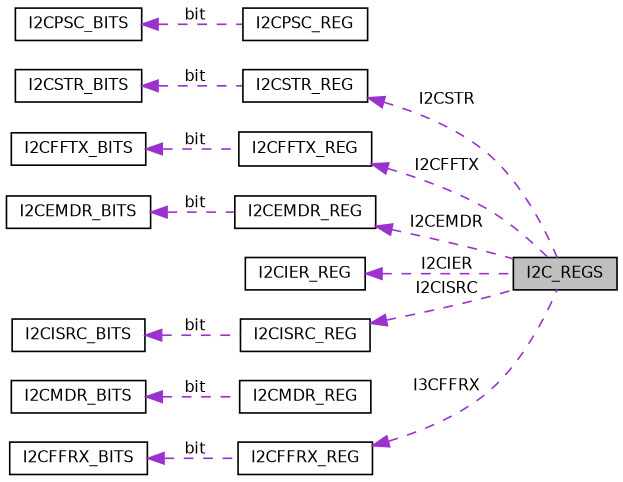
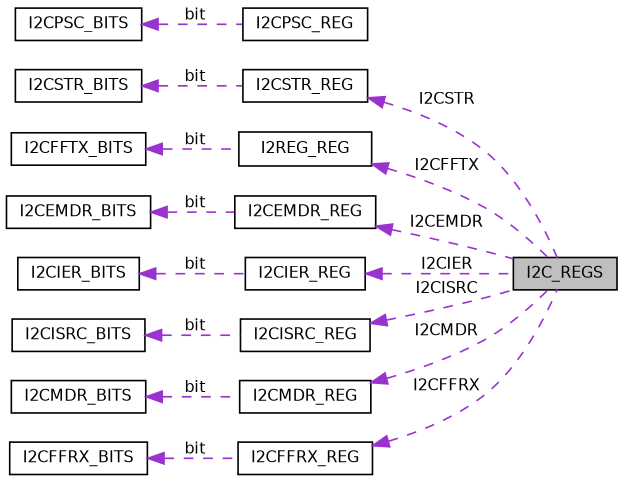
(305, 149) -> (305, 149)
none -> (79, 274)
none -> (474, 345)
(445, 386) -> (445, 386)
